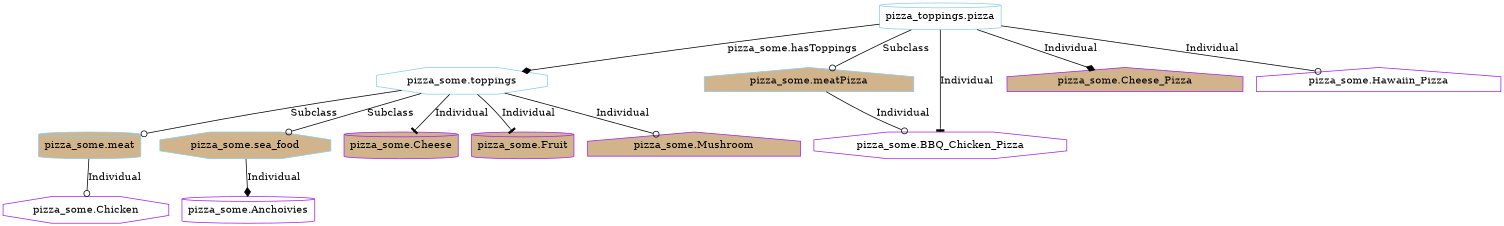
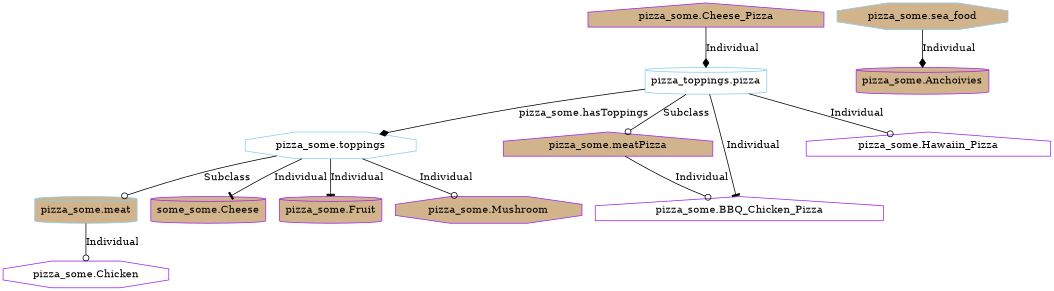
(1032, 48) -> (706, 43)
(809, 81) -> (608, 145)
(356, 112) -> none
(401, 145) -> (208, 210)
(694, 145) -> (489, 210)
(940, 145) -> (739, 210)
(248, 210) -> (923, 81)
